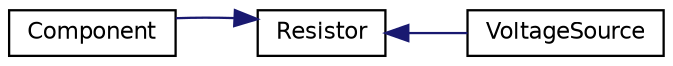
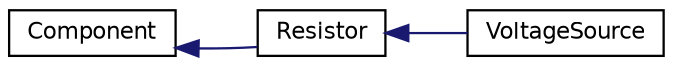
(205, 18) -> (228, 48)
